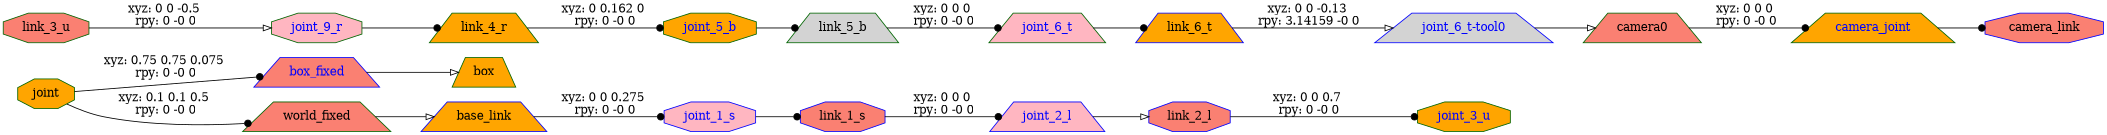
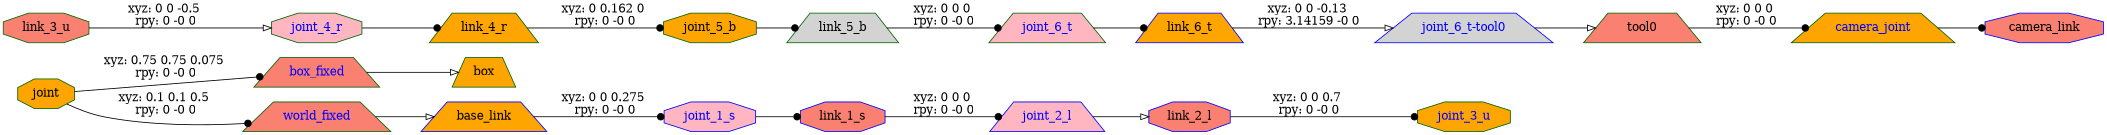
(317, 28) -> (317, 28)
(710, 28) -> (710, 28)
(1642, 28) -> (1642, 28)
(317, 72) -> (317, 72)
(317, 117) -> (317, 117)
